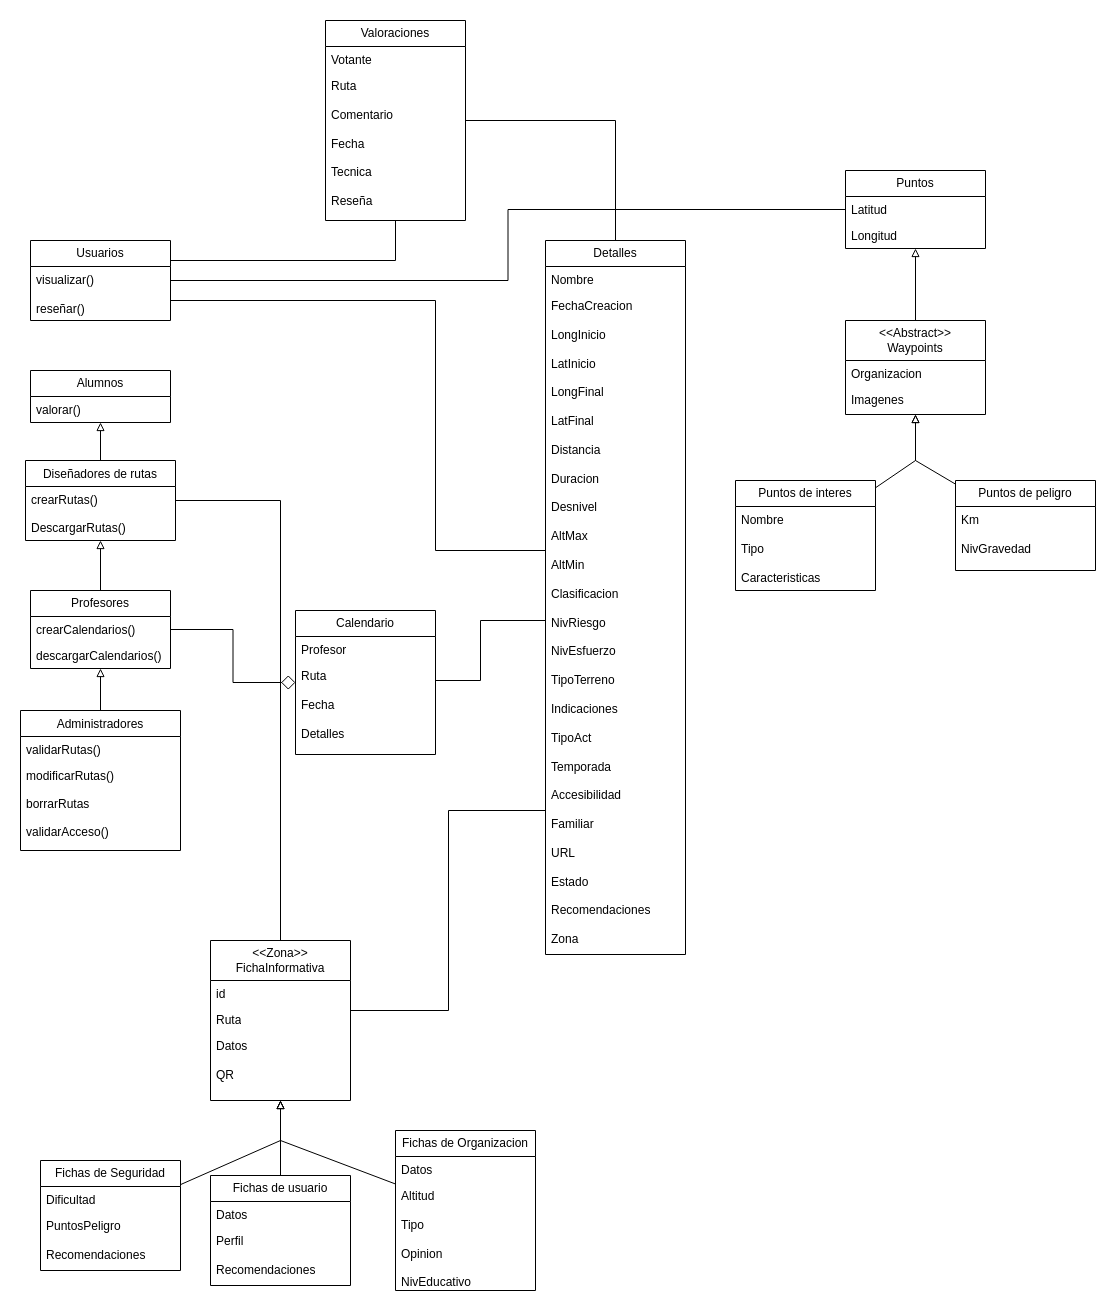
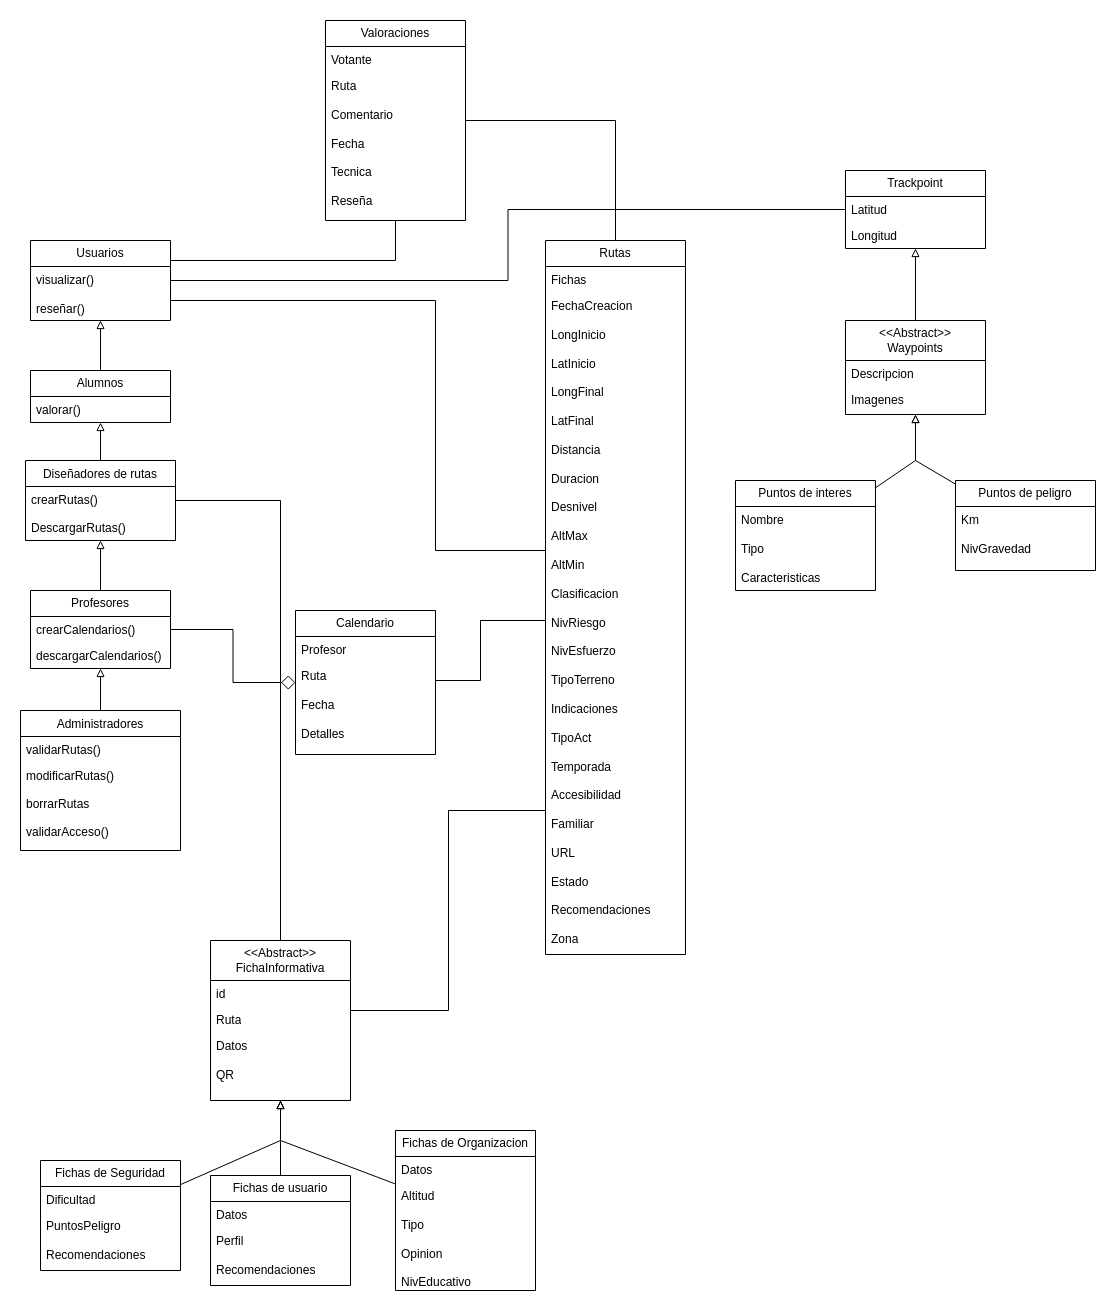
(916, 184) -> (916, 184)
(616, 254) -> (616, 254)
(572, 281) -> (570, 281)
none -> (101, 349)
(889, 375) -> (885, 375)
(281, 961) -> (281, 961)
